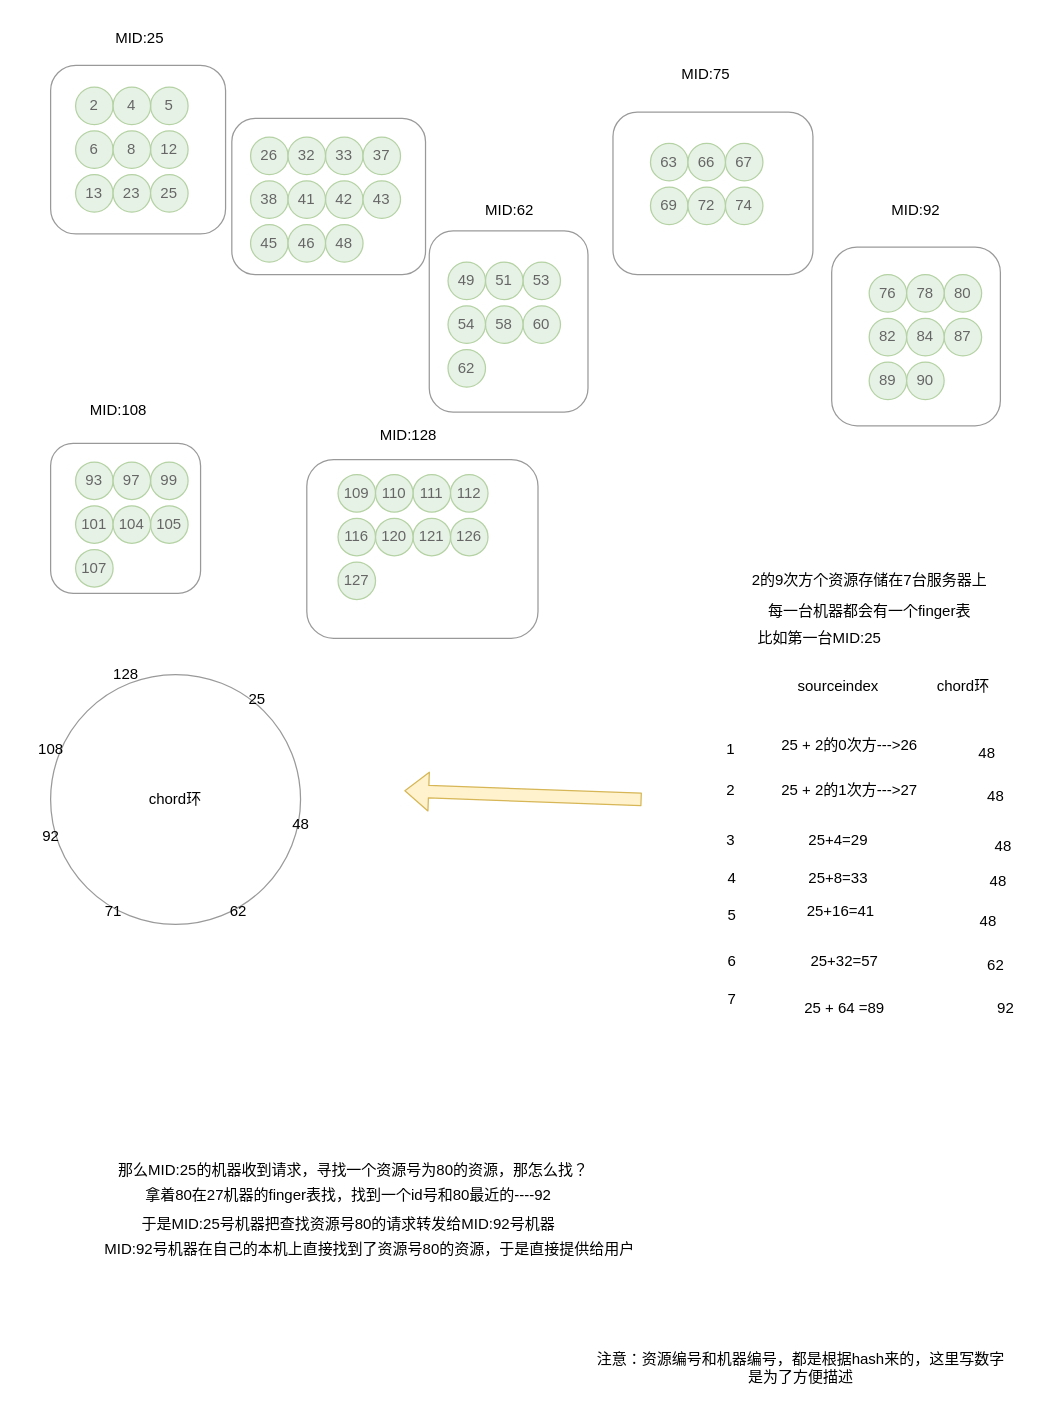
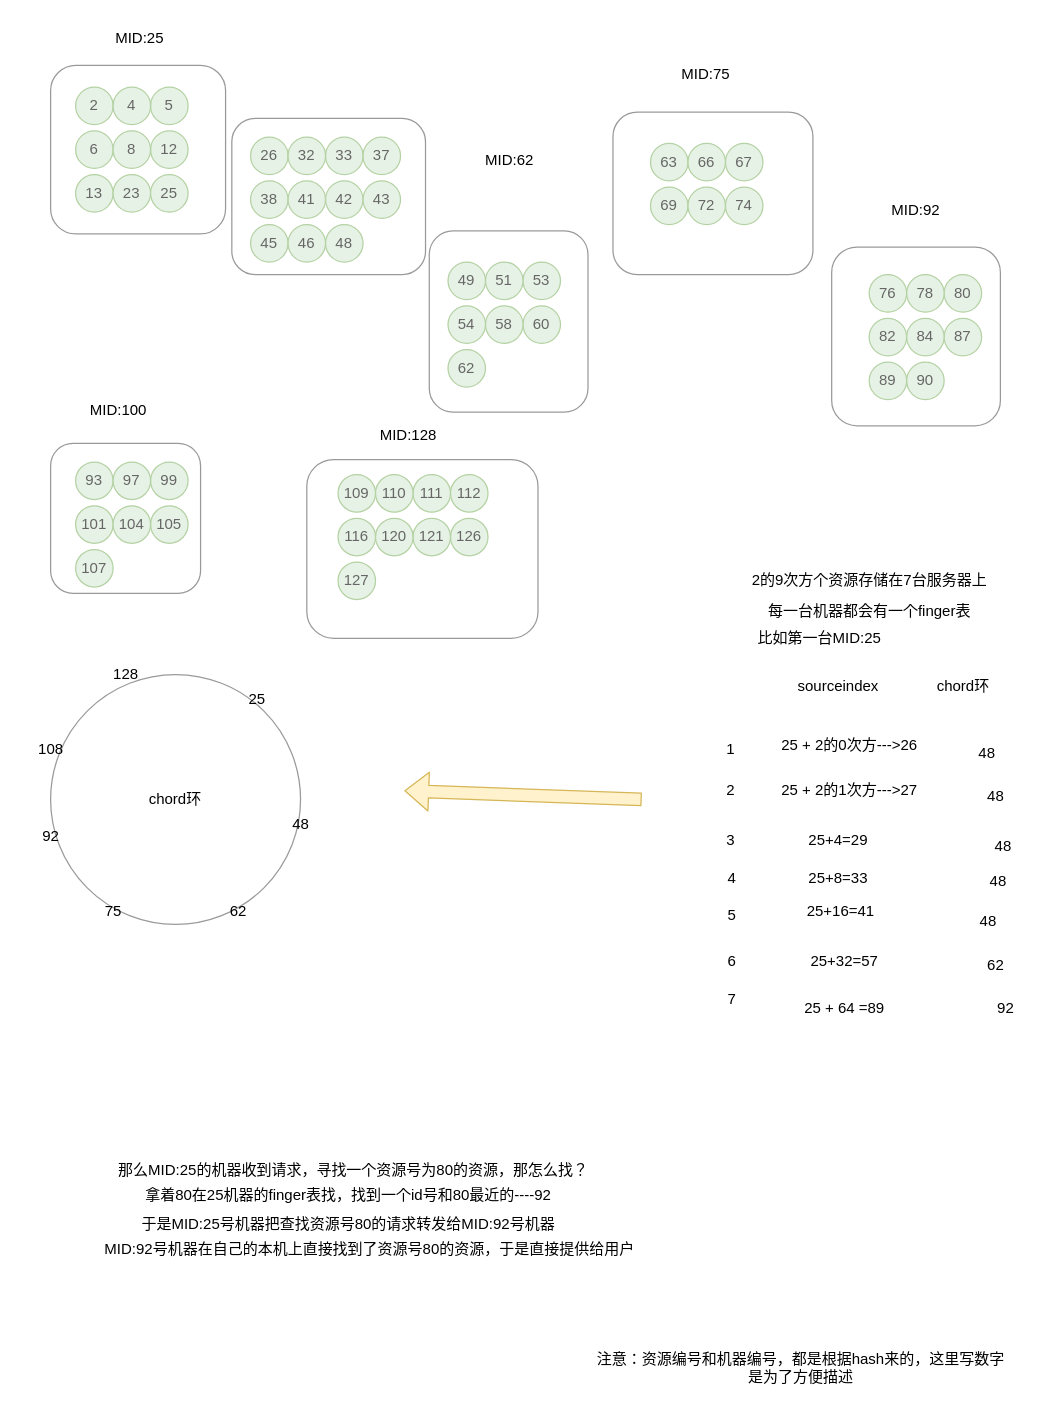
(509, 211) -> (509, 161)
(119, 411) -> (119, 411)
(114, 912) -> (114, 912)
(349, 1196) -> (349, 1196)
